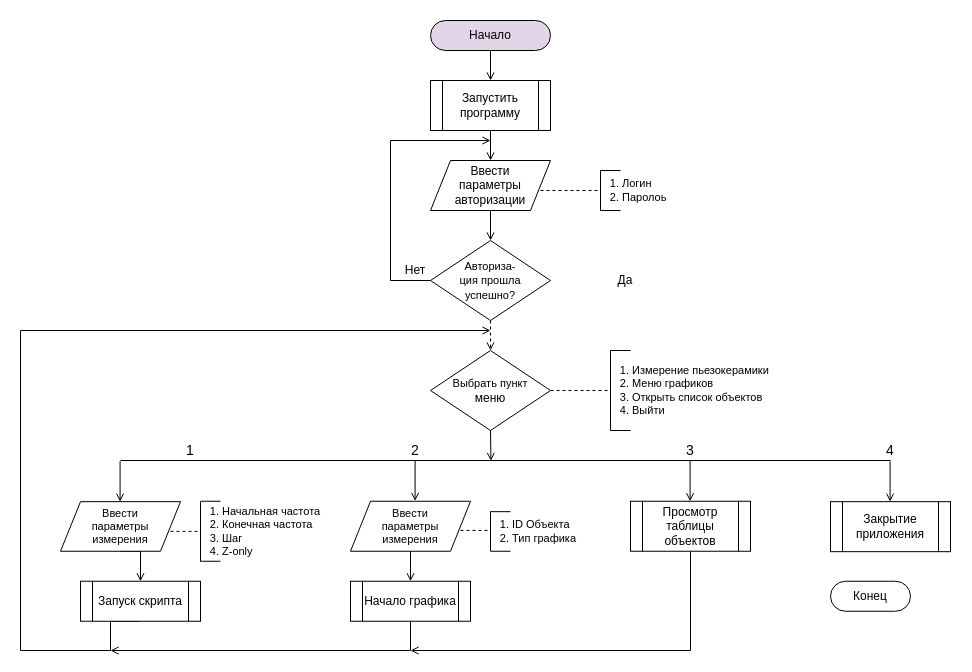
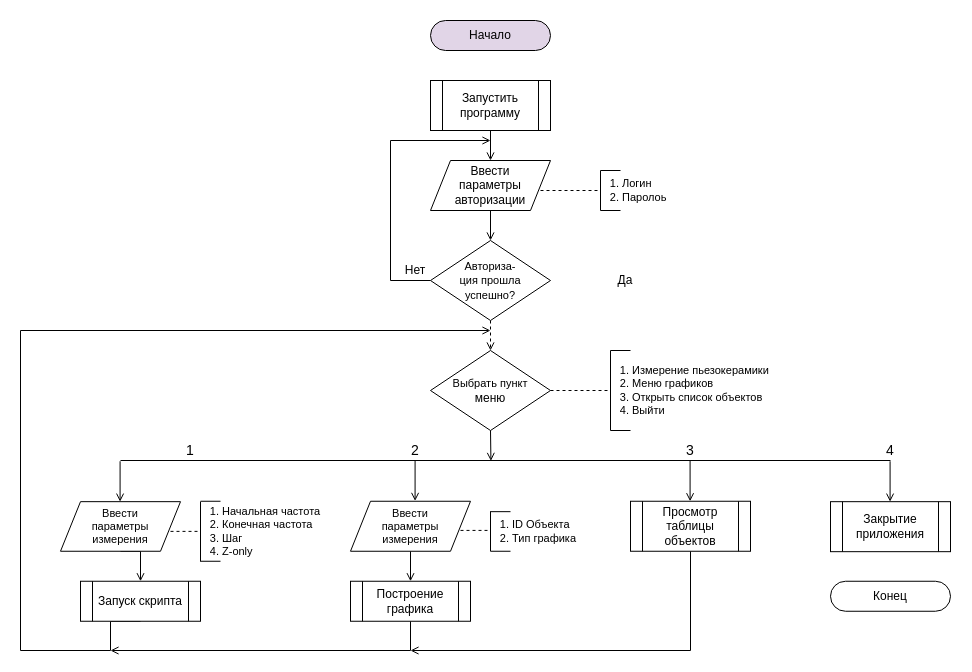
(491, 64) -> none
(871, 596) -> (891, 596)
(411, 602) -> (411, 602)
